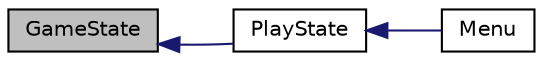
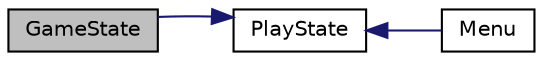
(206, 45) -> (185, 16)
